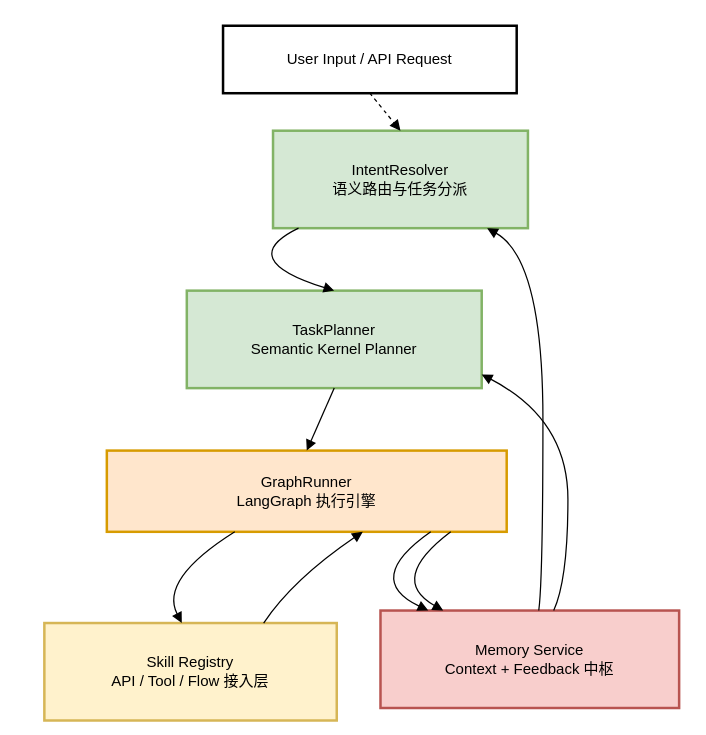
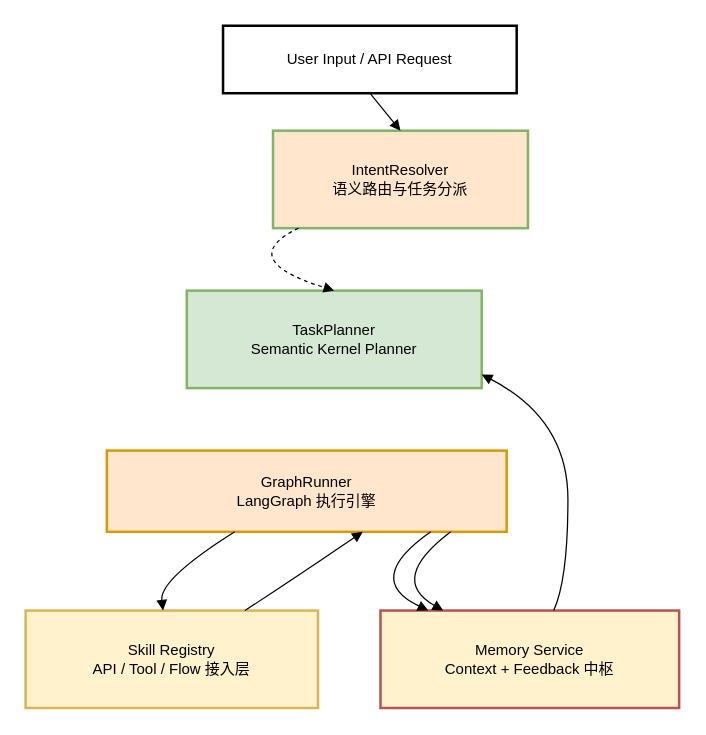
(383, 109) -> (383, 109)
(401, 179) -> (401, 179)
(280, 266) -> (280, 266)
(537, 321) -> none
(322, 415) -> none
(530, 659) -> (530, 659)
(191, 672) -> (172, 659)
